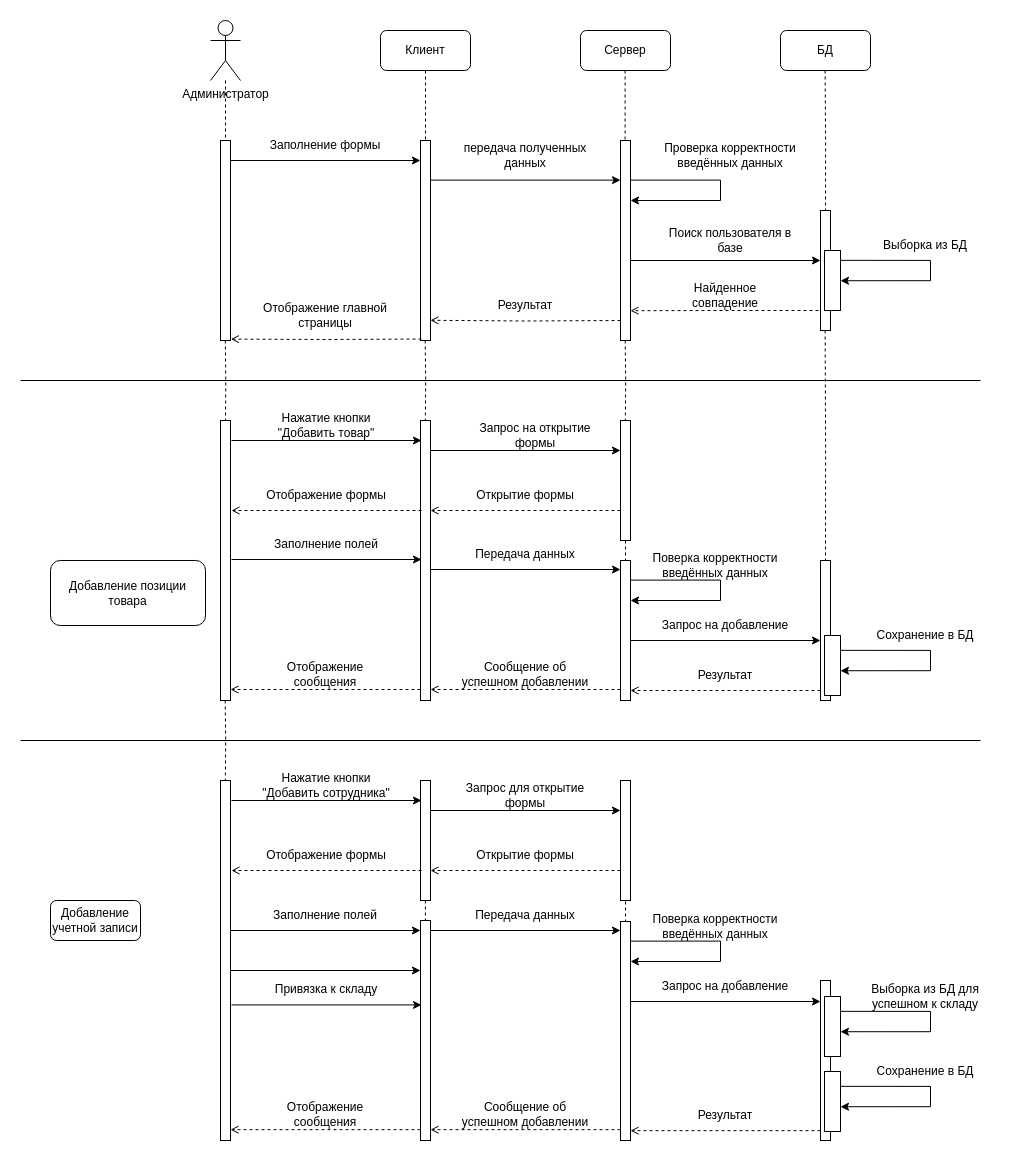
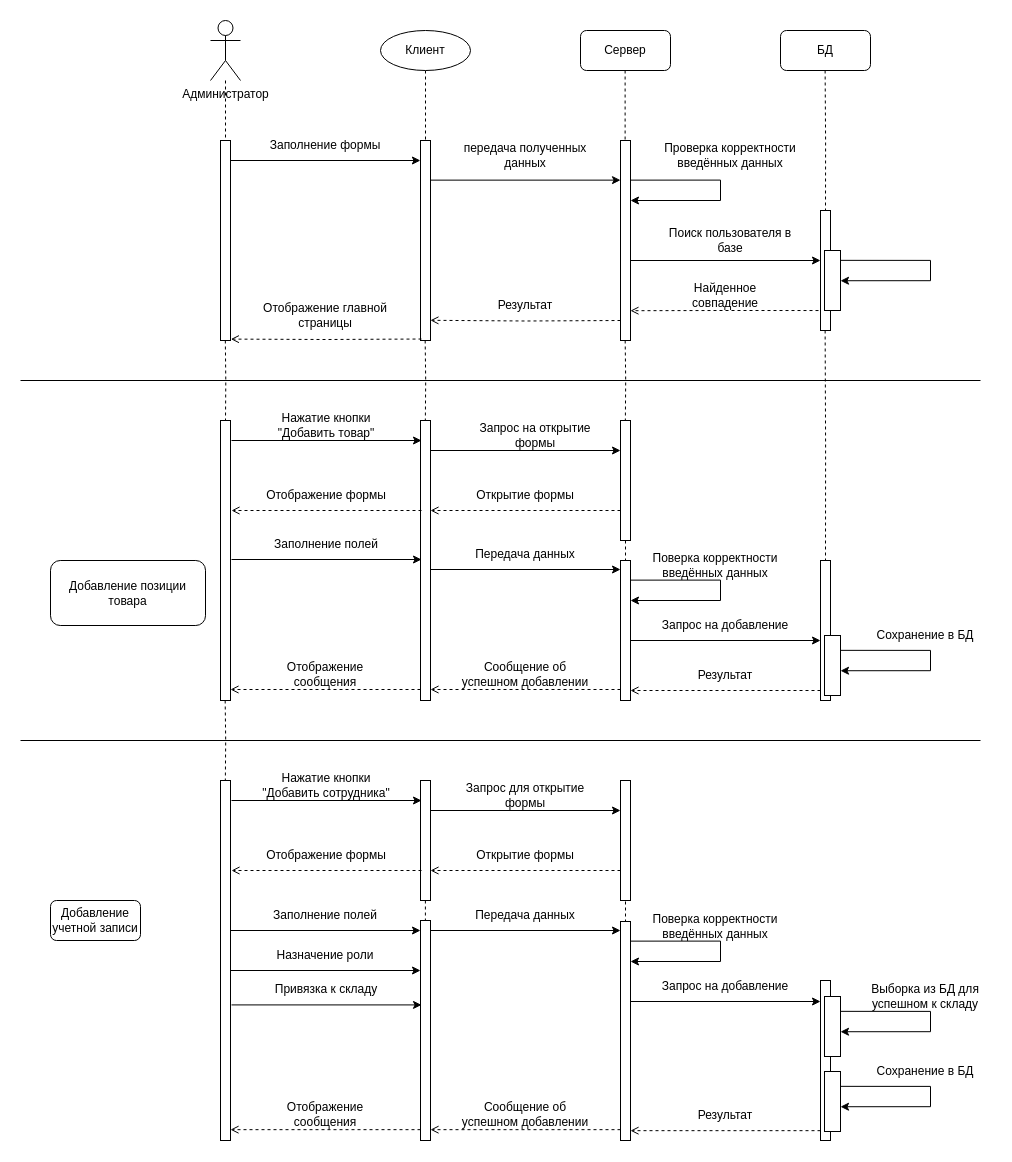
(426, 51) -> (426, 51)
(926, 246) -> none
none -> (326, 956)
